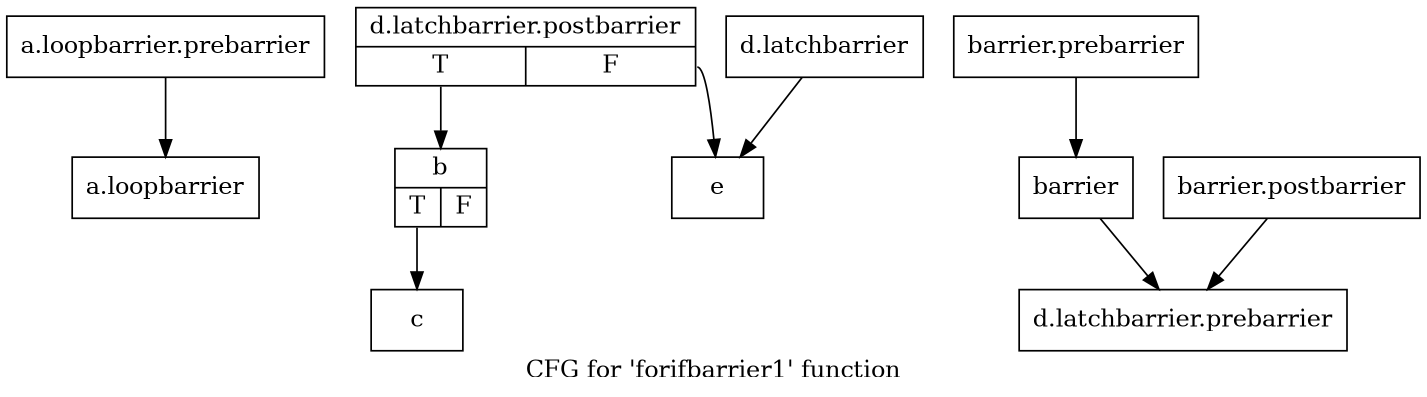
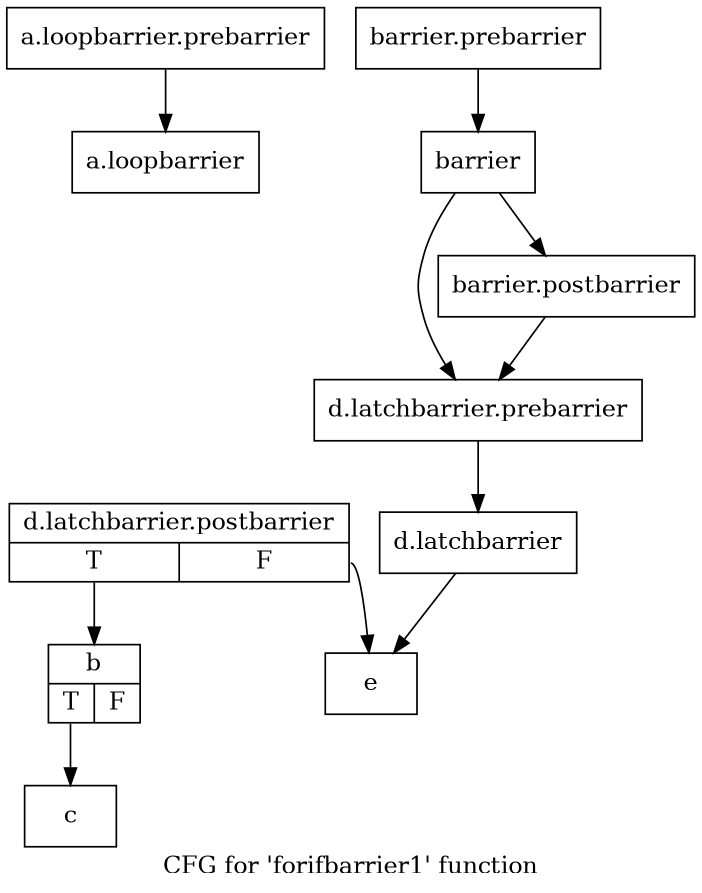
none -> (517, 217)
none -> (478, 468)
